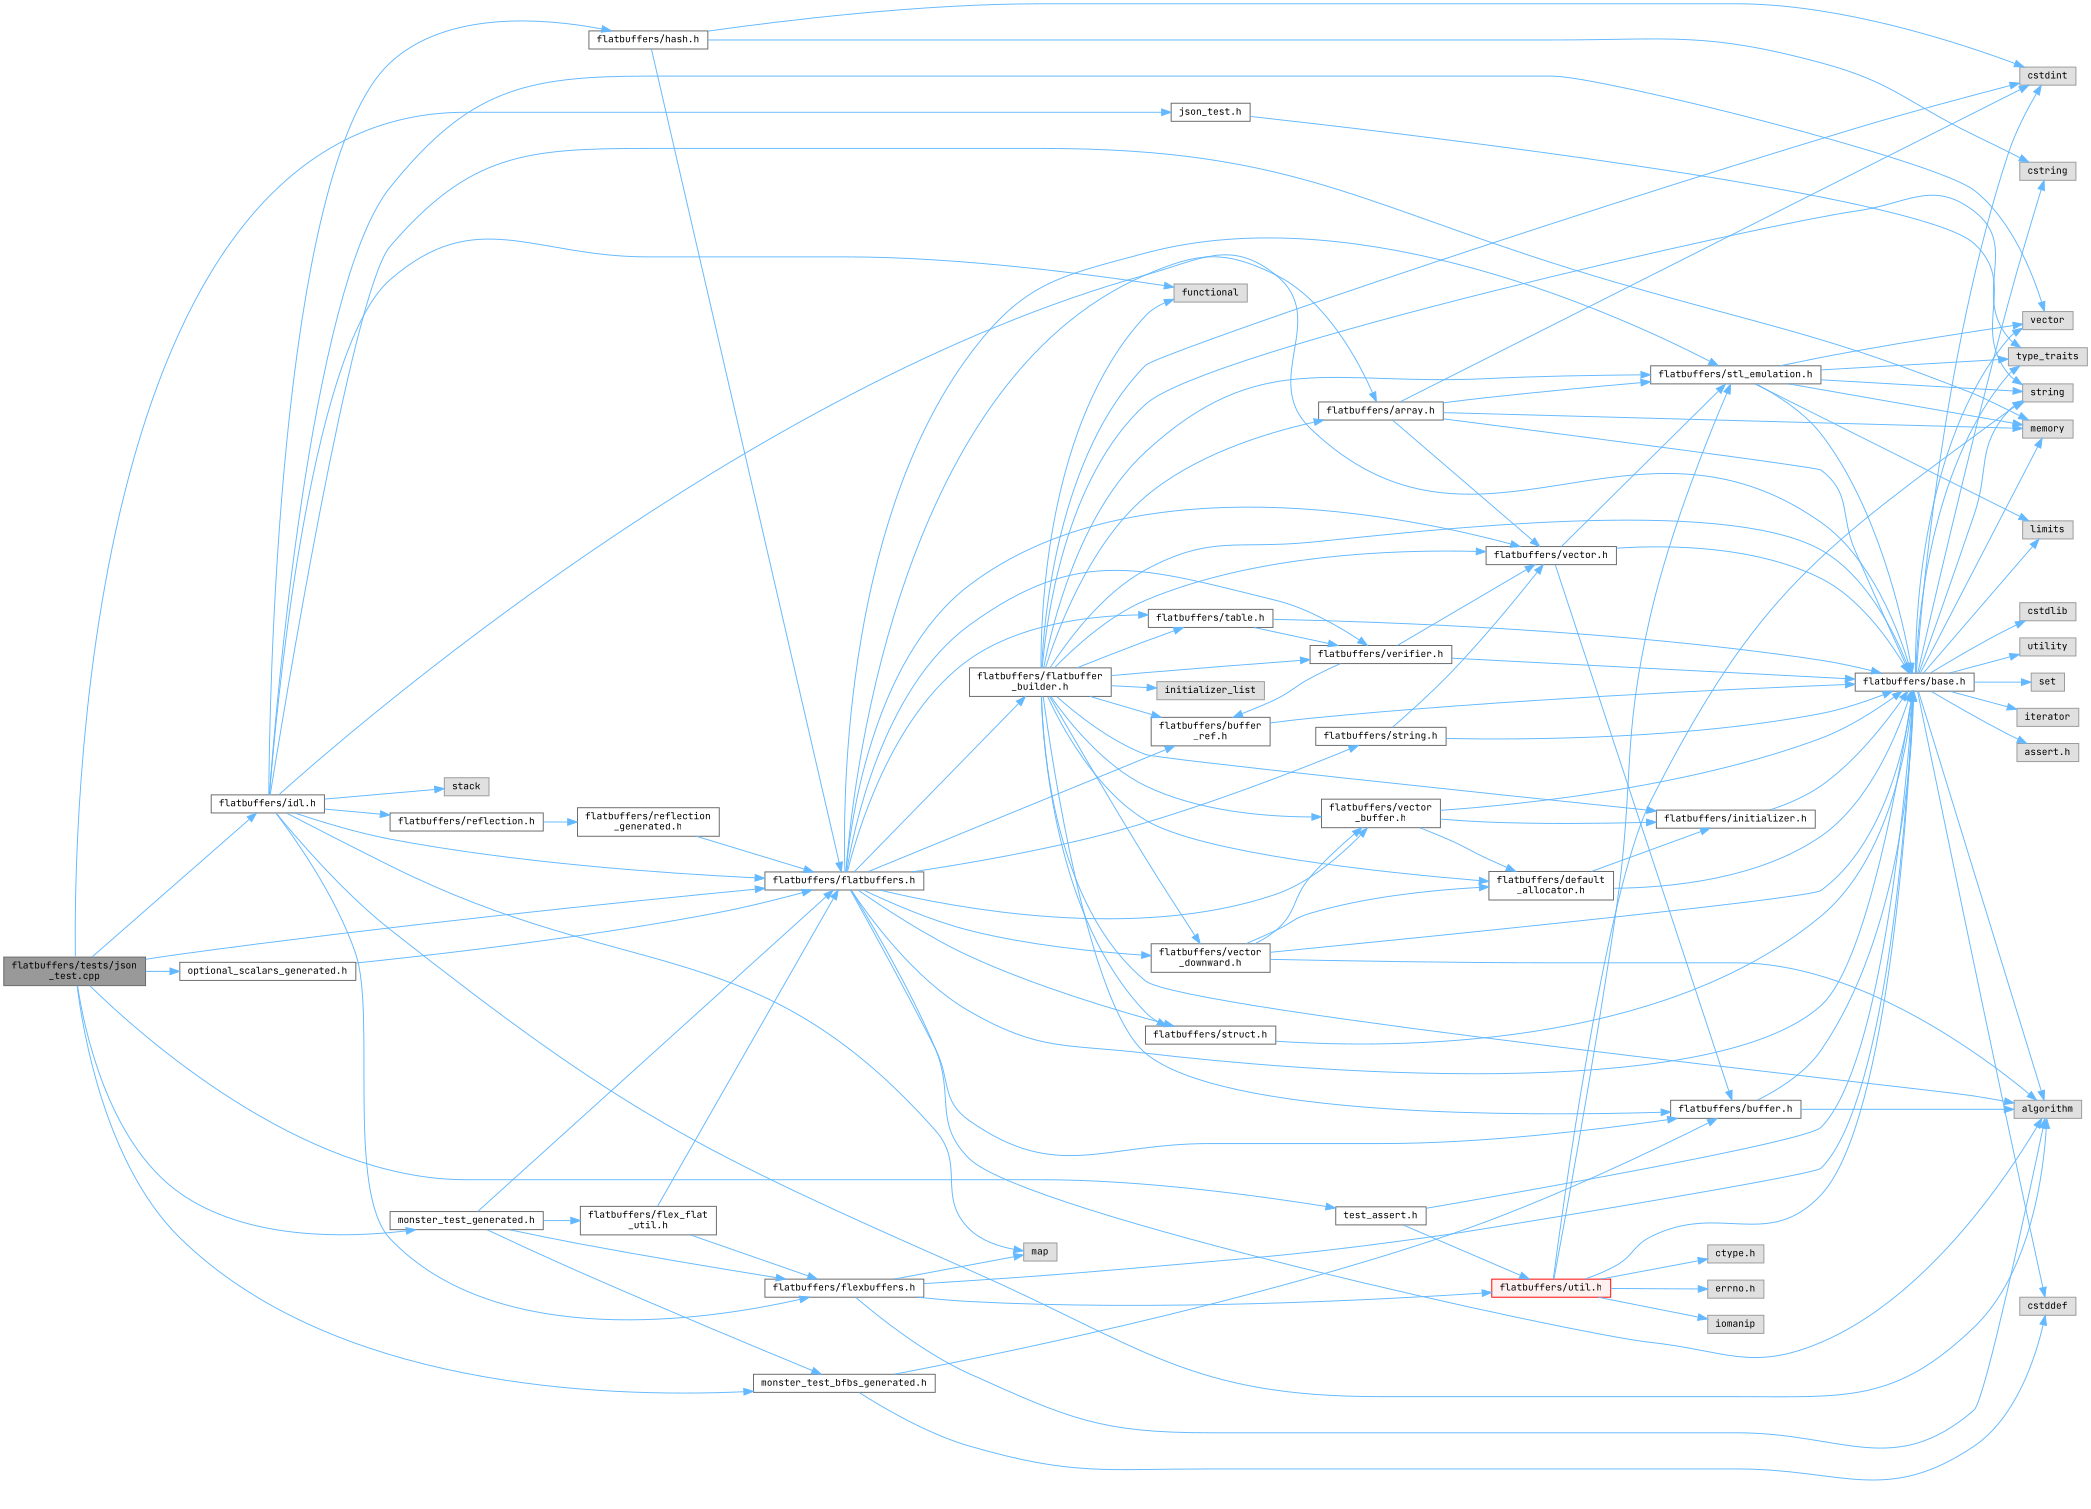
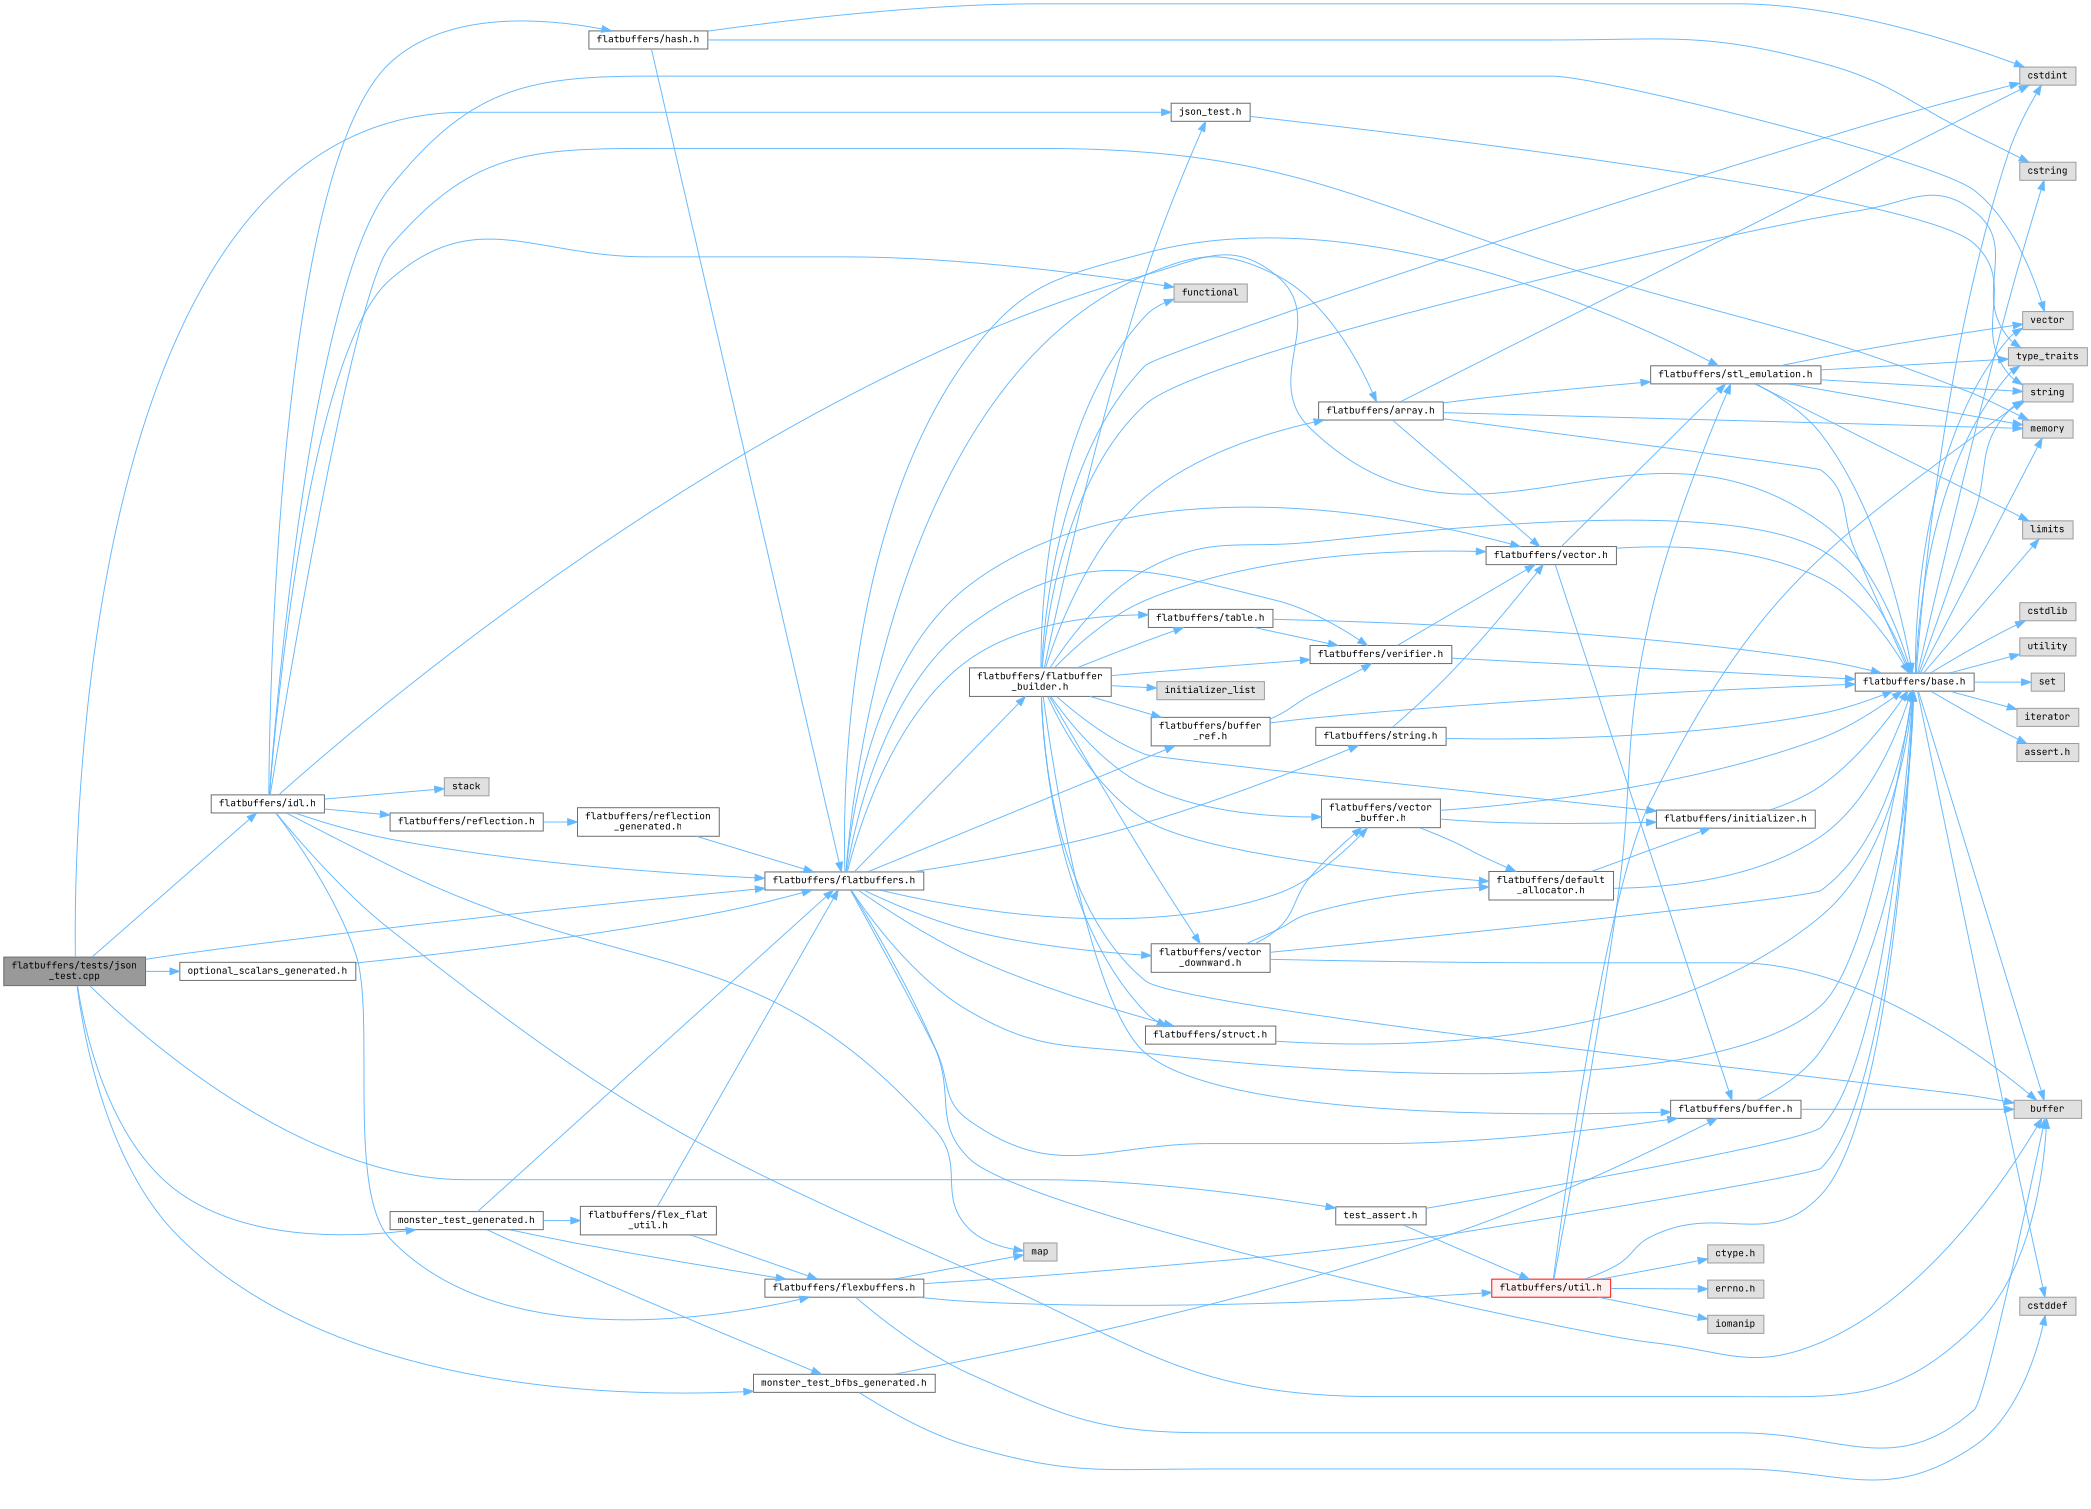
(1263, 385) -> (1110, 395)
(1292, 690) -> (1316, 692)
(2048, 1109) -> (2048, 1109)
